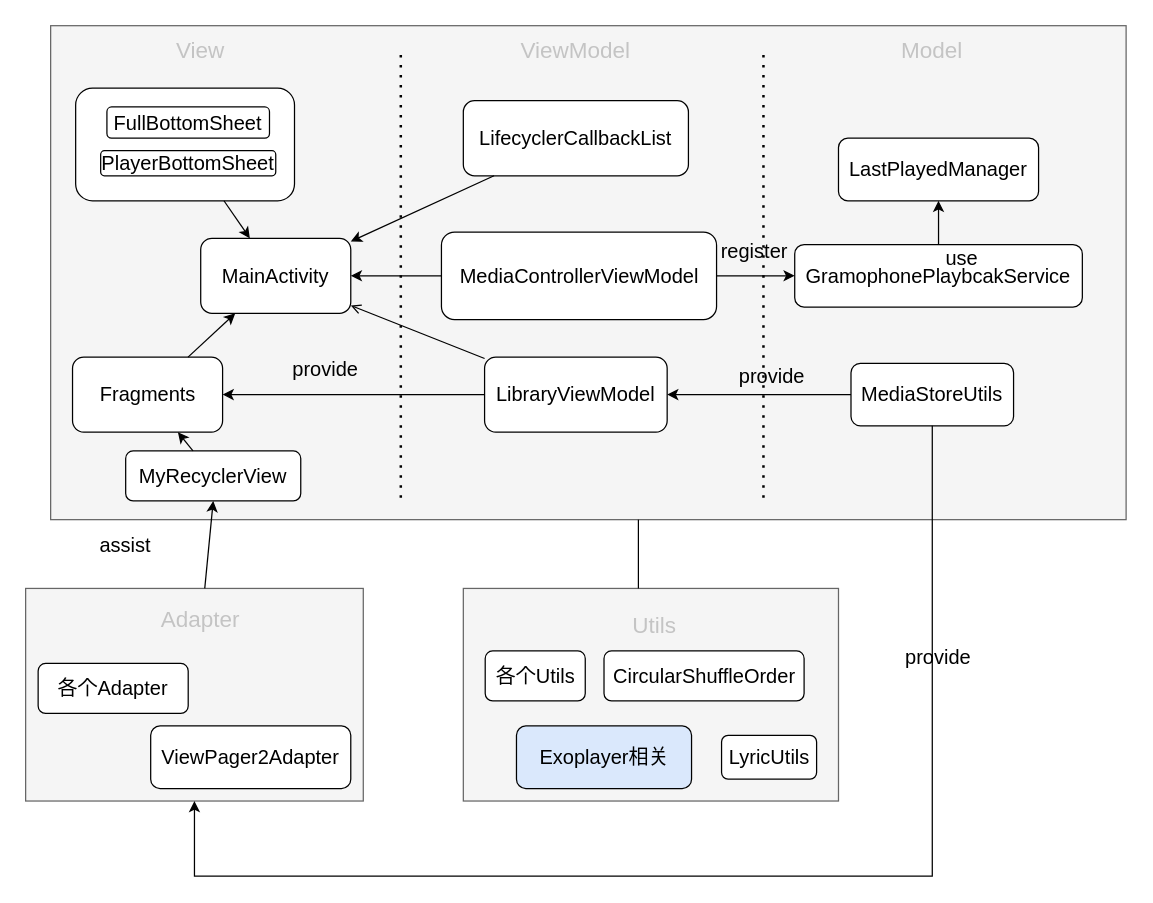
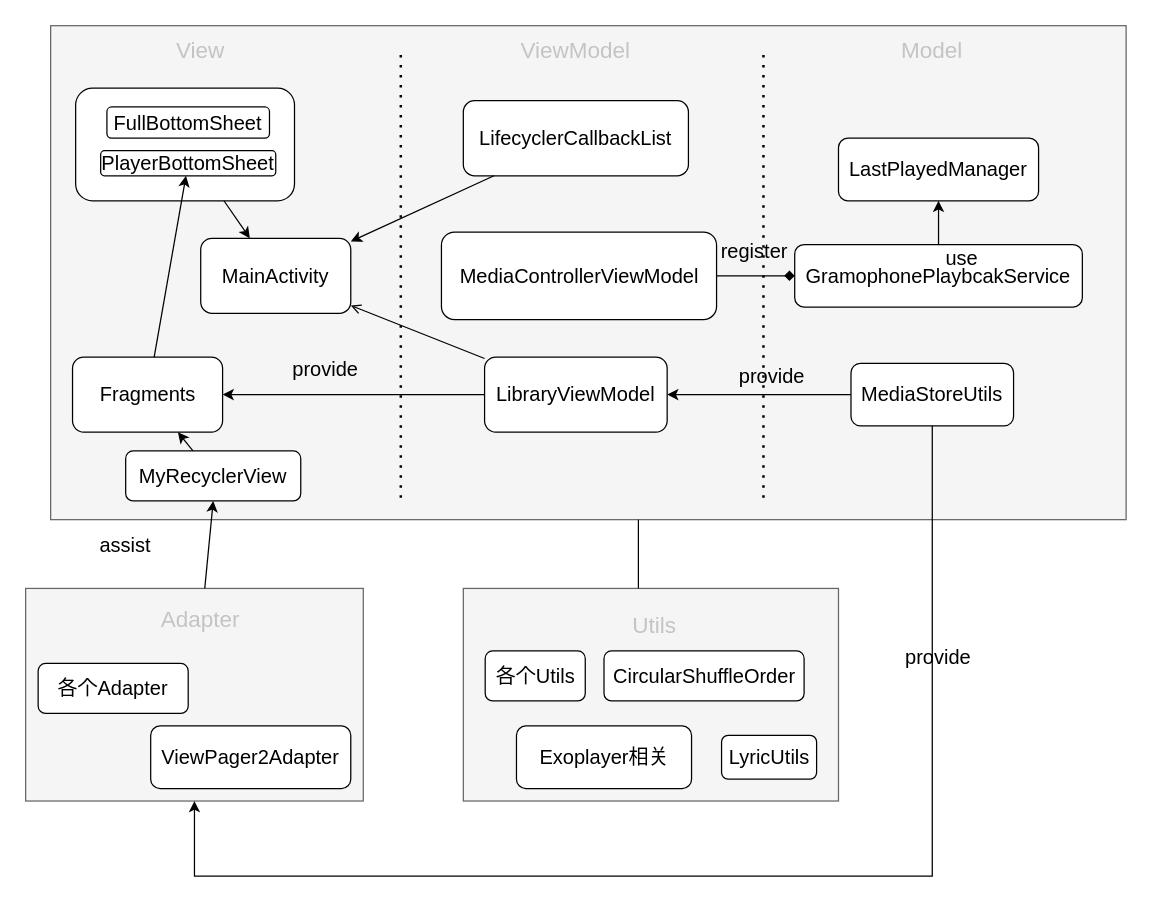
(402, 276) -> none
(784, 276) -> (784, 276)
(209, 338) -> (169, 270)
(604, 757) -> (604, 757)
